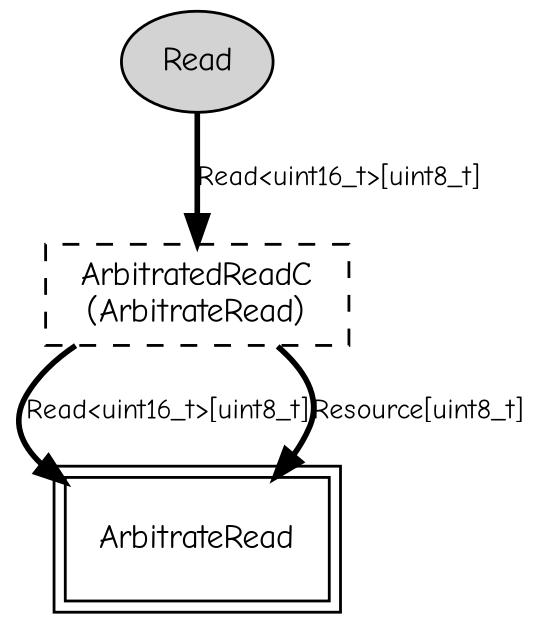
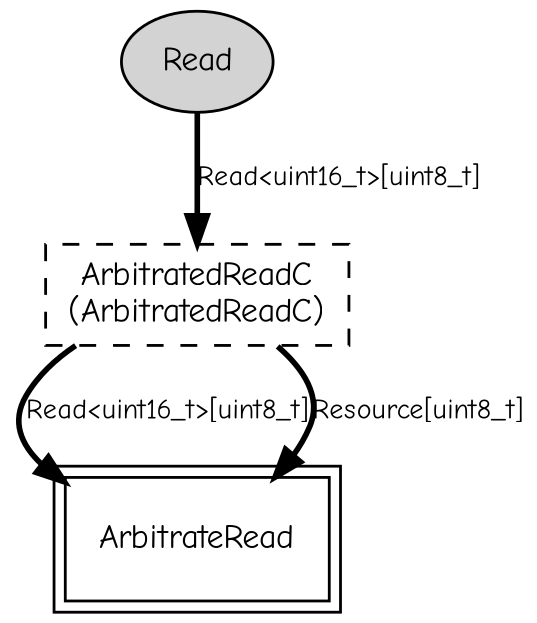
(197, 295) -> (197, 295)
